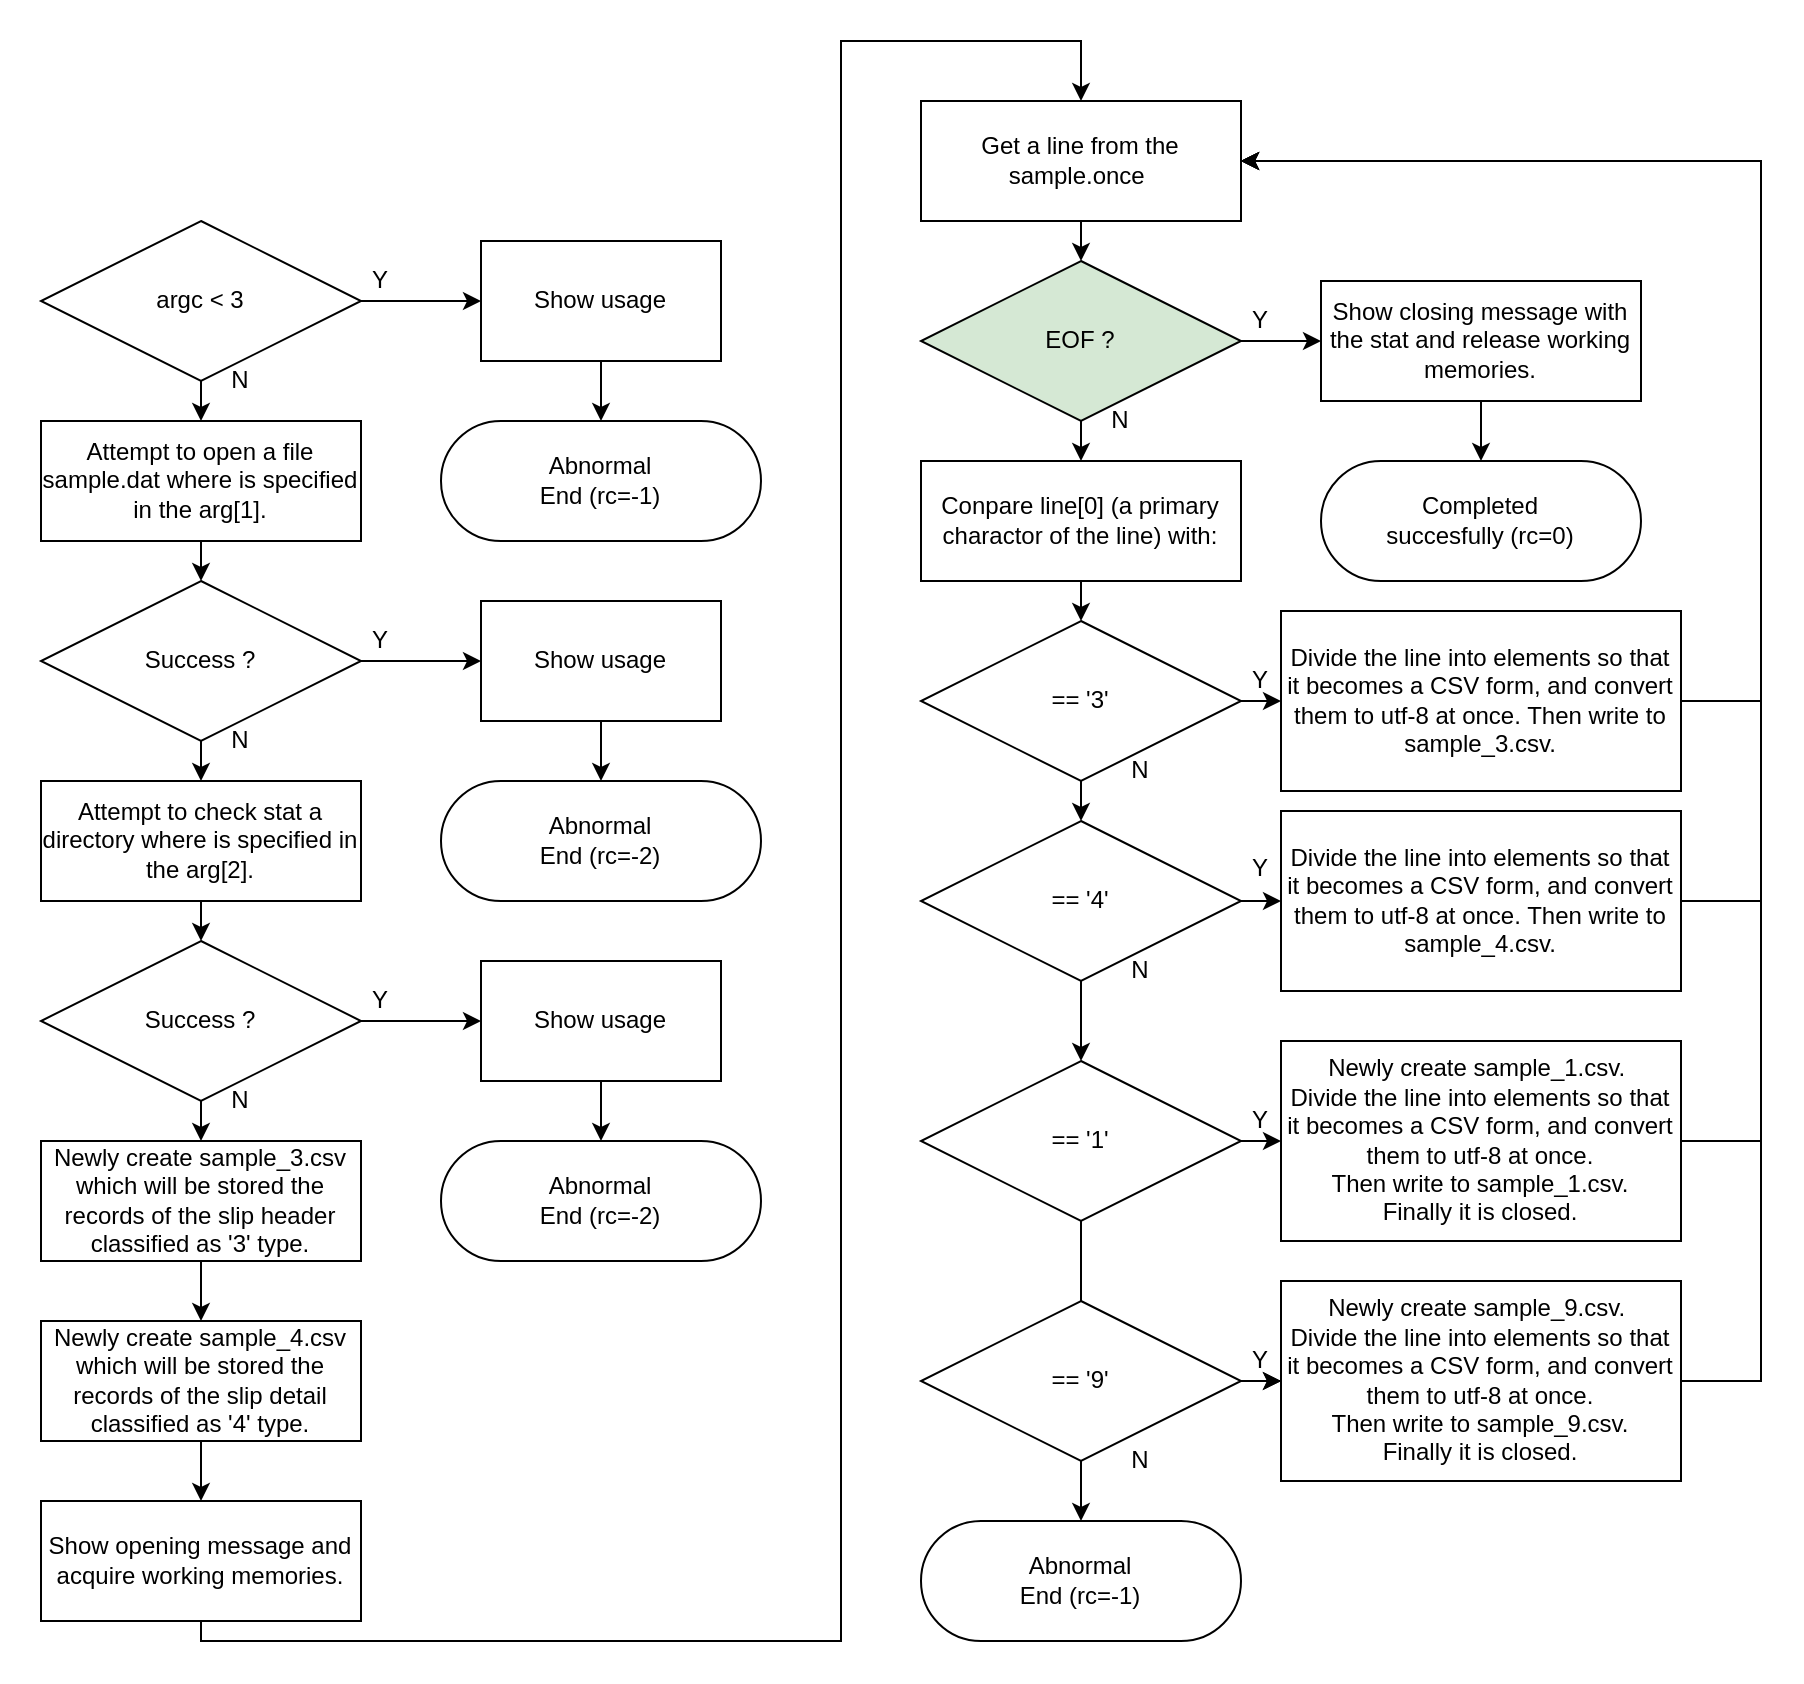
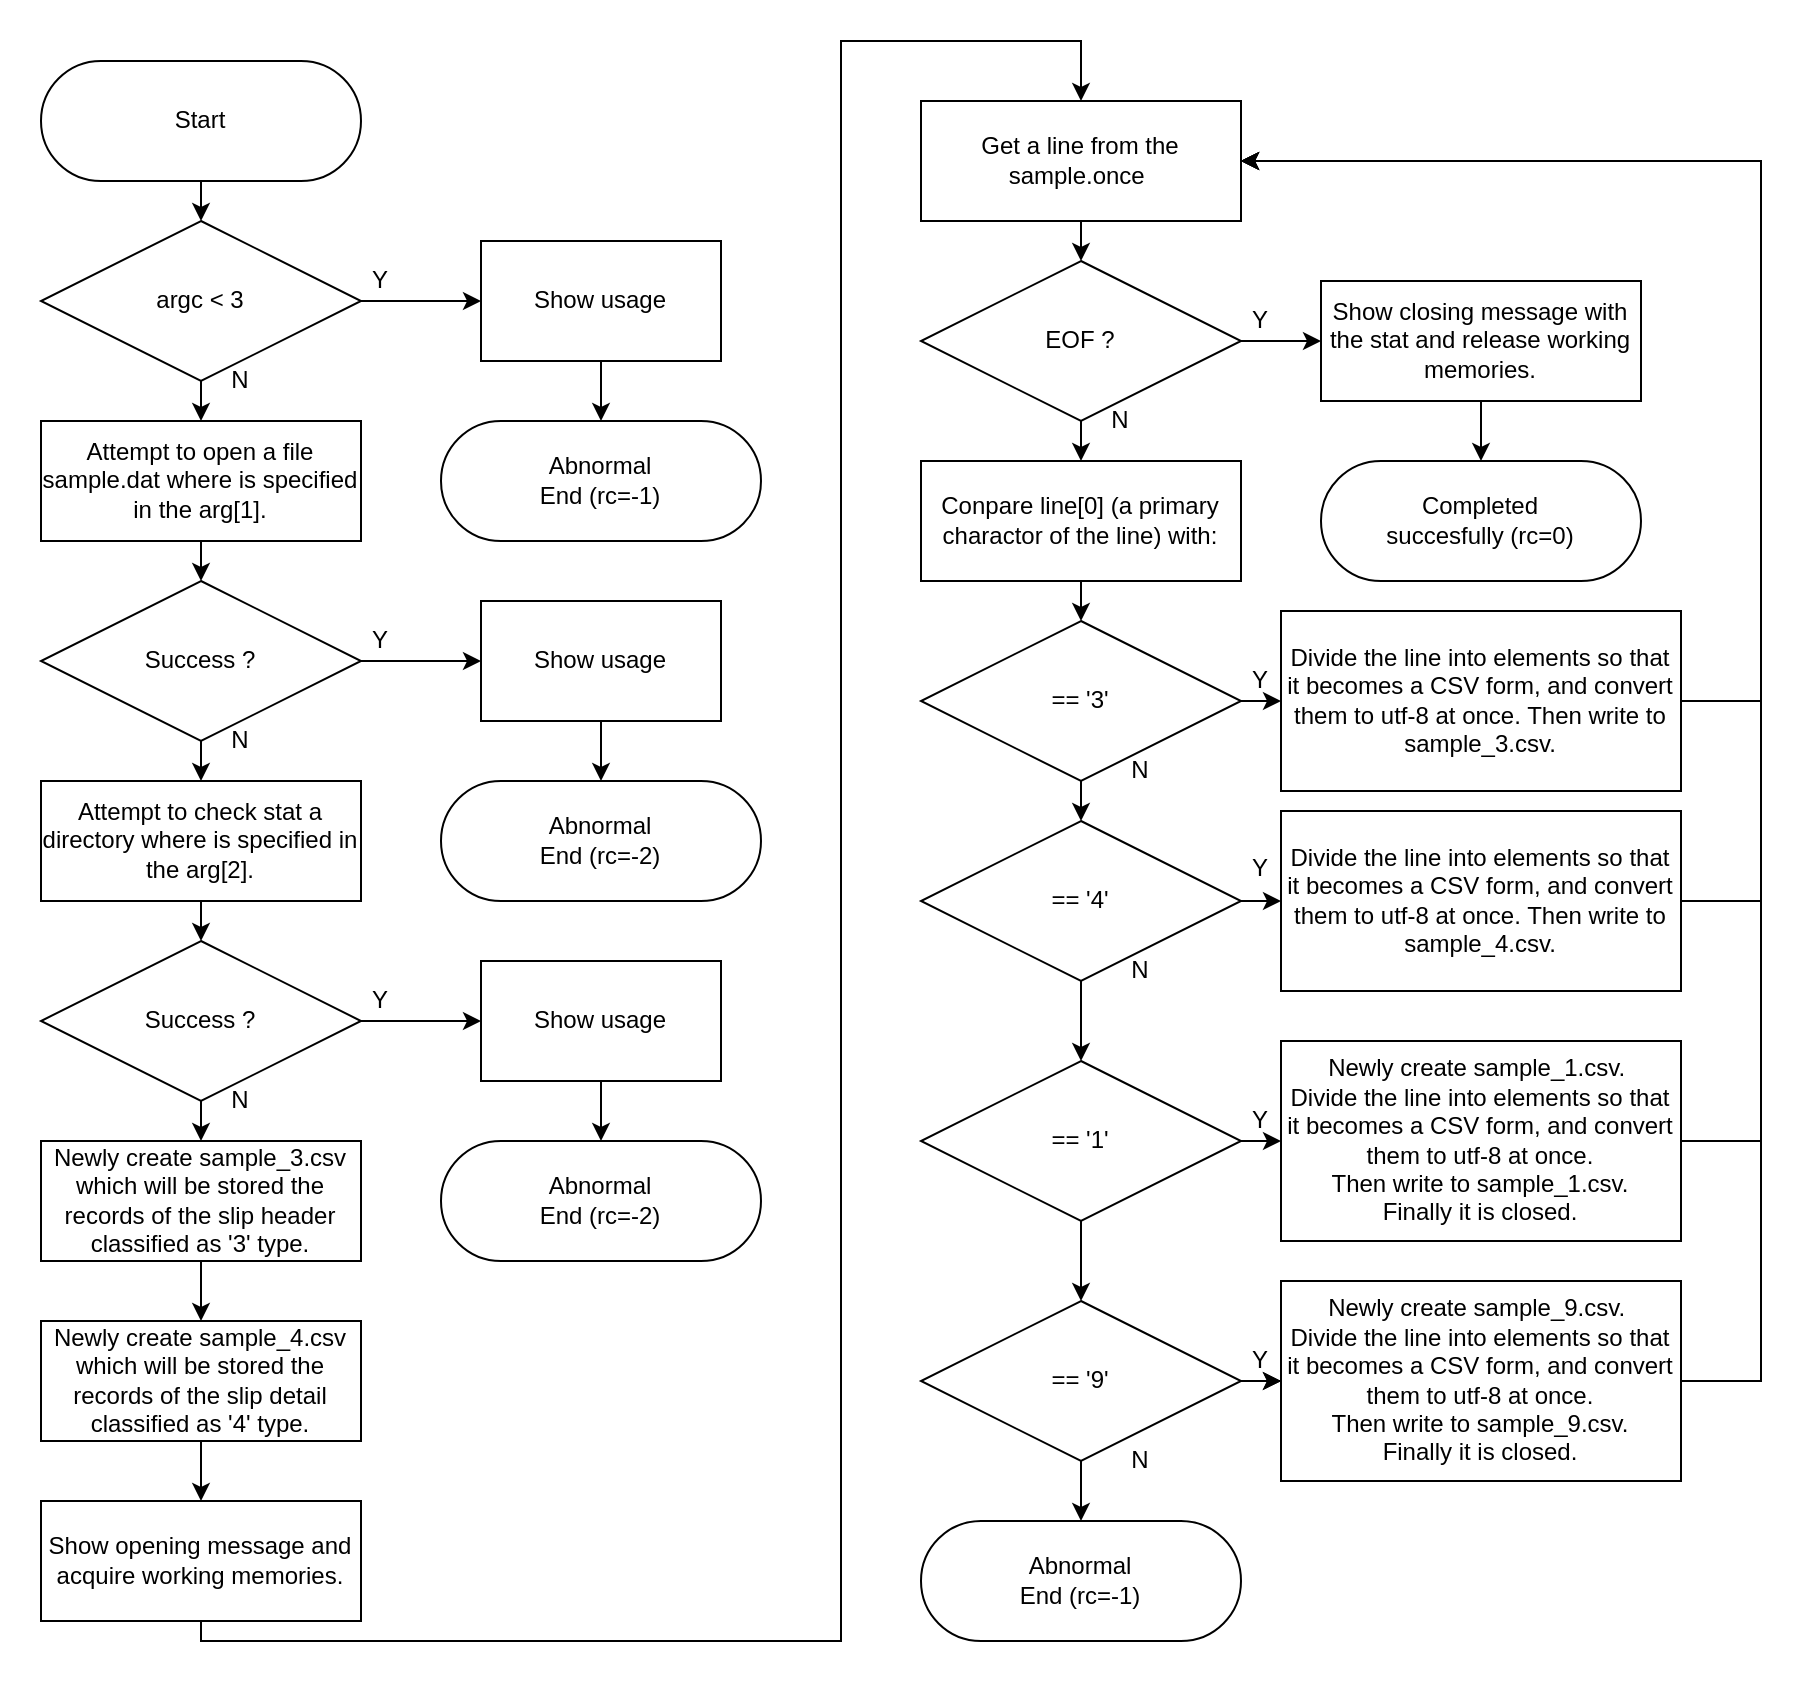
none -> (201, 121)
none -> (201, 194)
(1081, 341) -> (1081, 341)
(1081, 1291) -> (1081, 1286)
